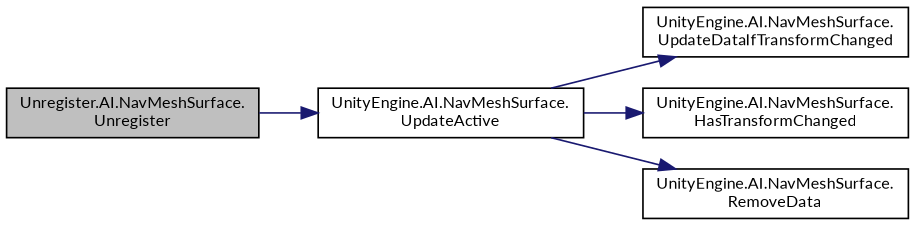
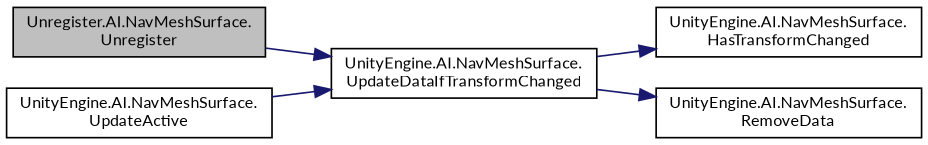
(280, 113) -> (290, 51)
(605, 113) -> (618, 54)
(605, 151) -> (618, 92)
